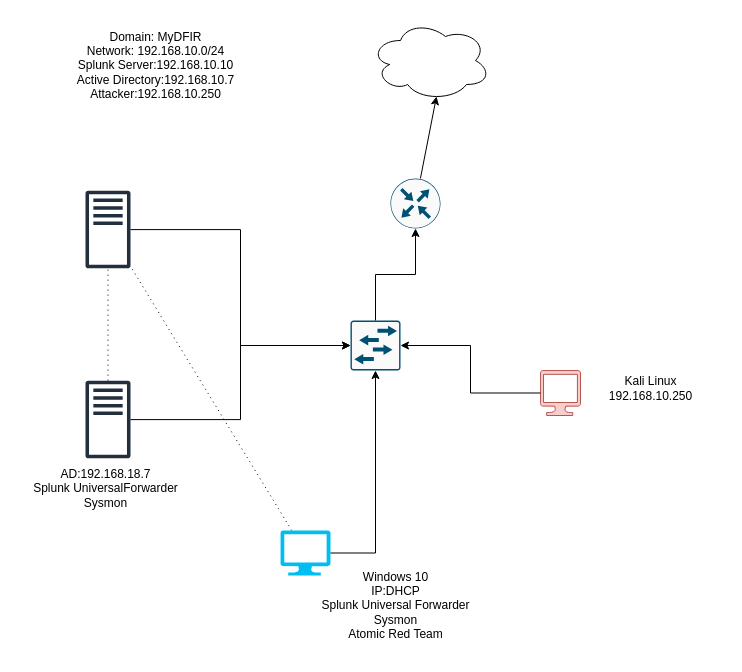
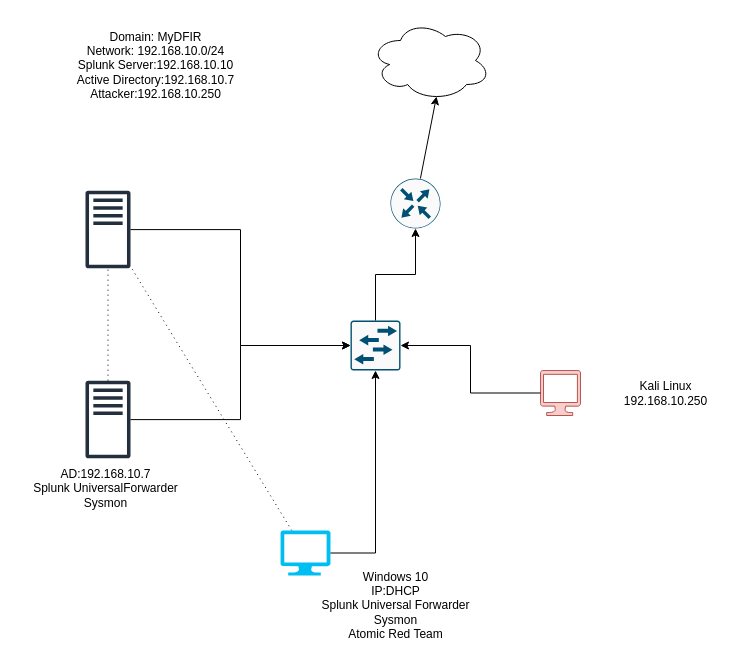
(651, 388) -> (666, 393)
(106, 489) -> (106, 489)
